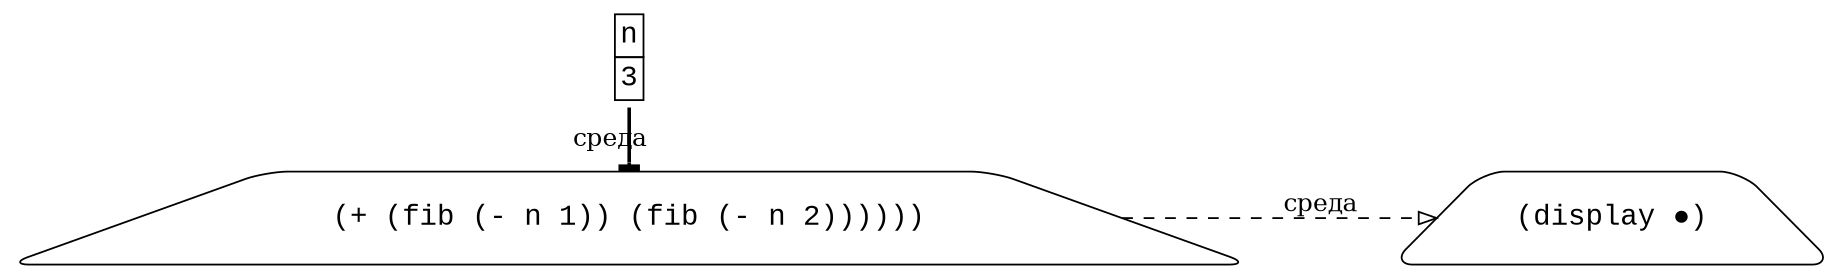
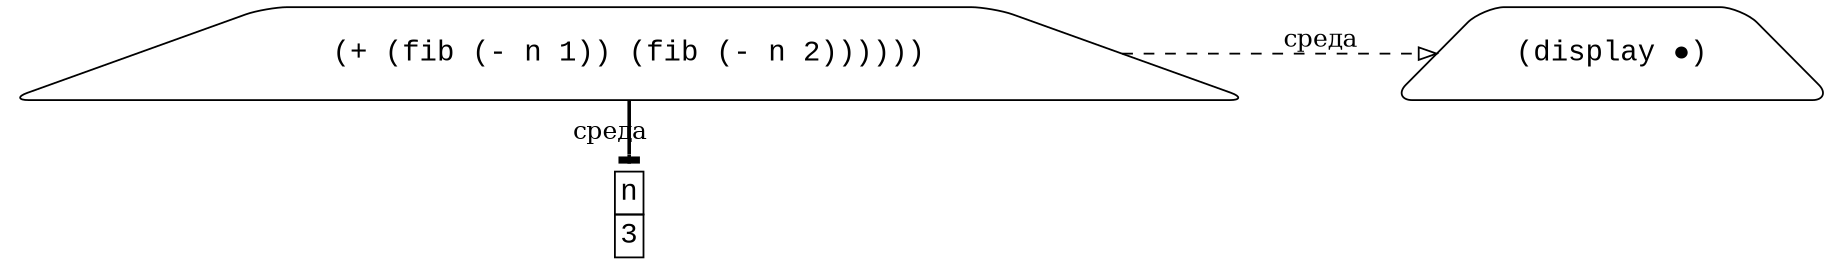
(629, 135) -> (629, 127)
